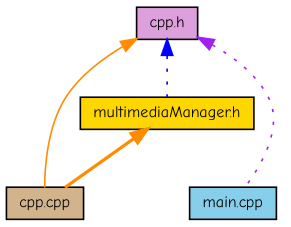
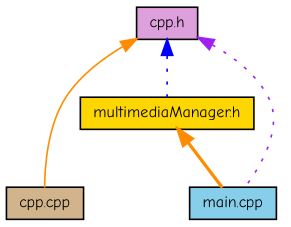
(100, 163) -> (205, 165)
